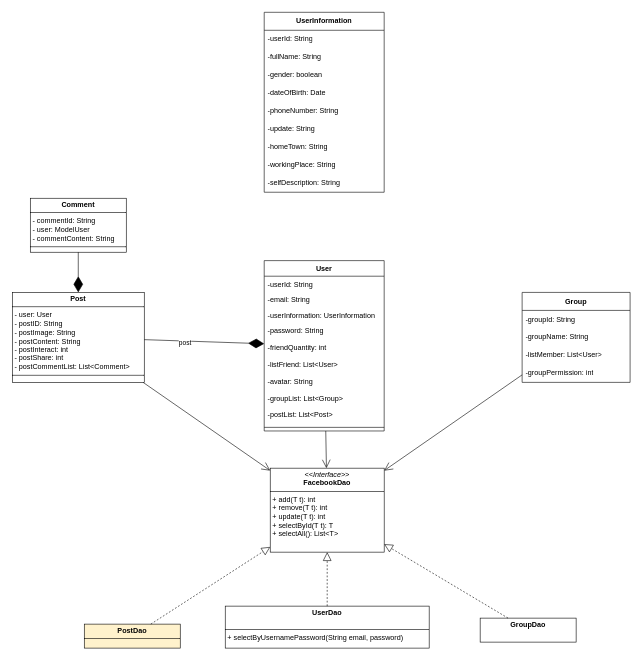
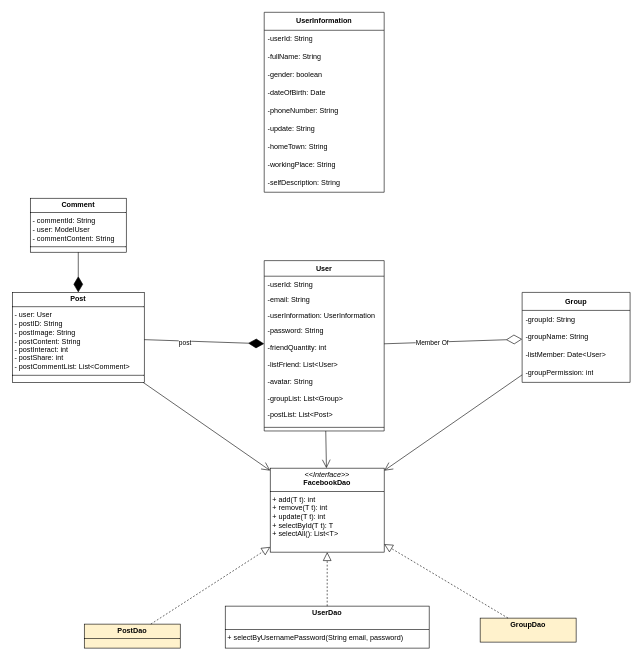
none -> (447, 342)
(568, 356) -> (569, 356)
(528, 630) -> (528, 630)
